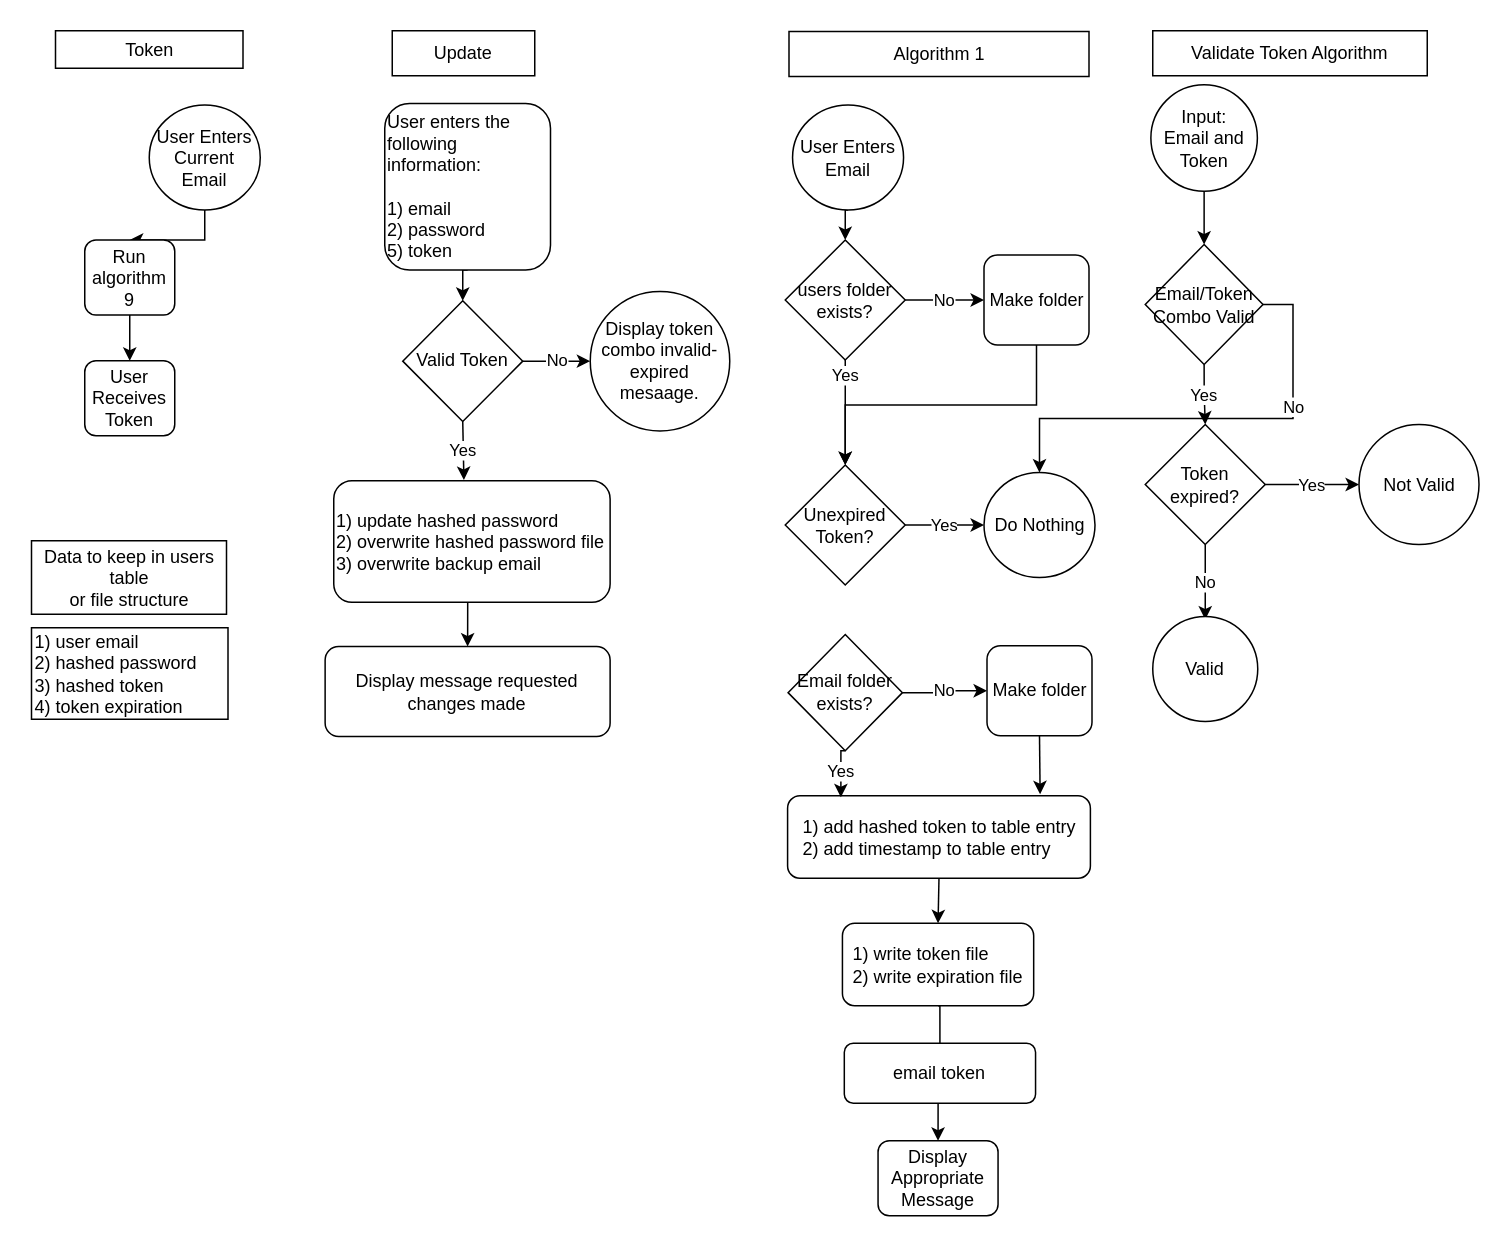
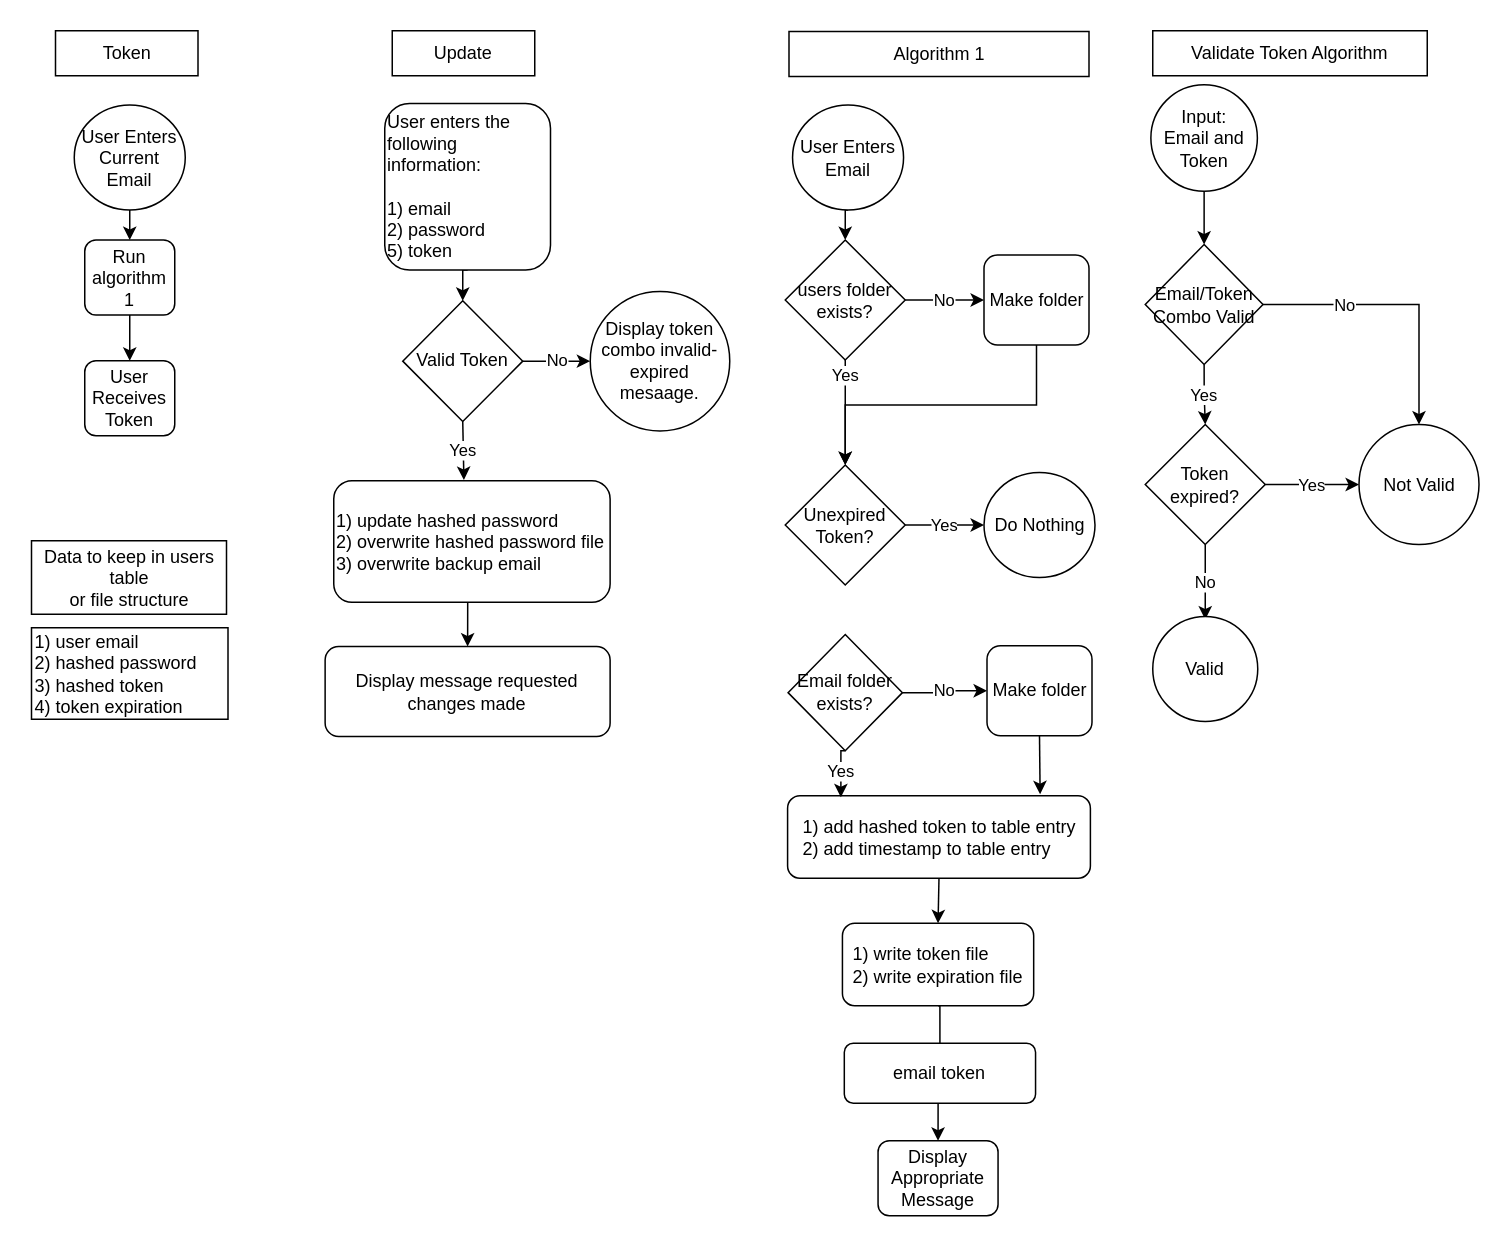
(149, 50) -> (127, 53)
(205, 158) -> (130, 158)
(130, 278) -> (130, 278)
(1203, 419) -> (1409, 305)
